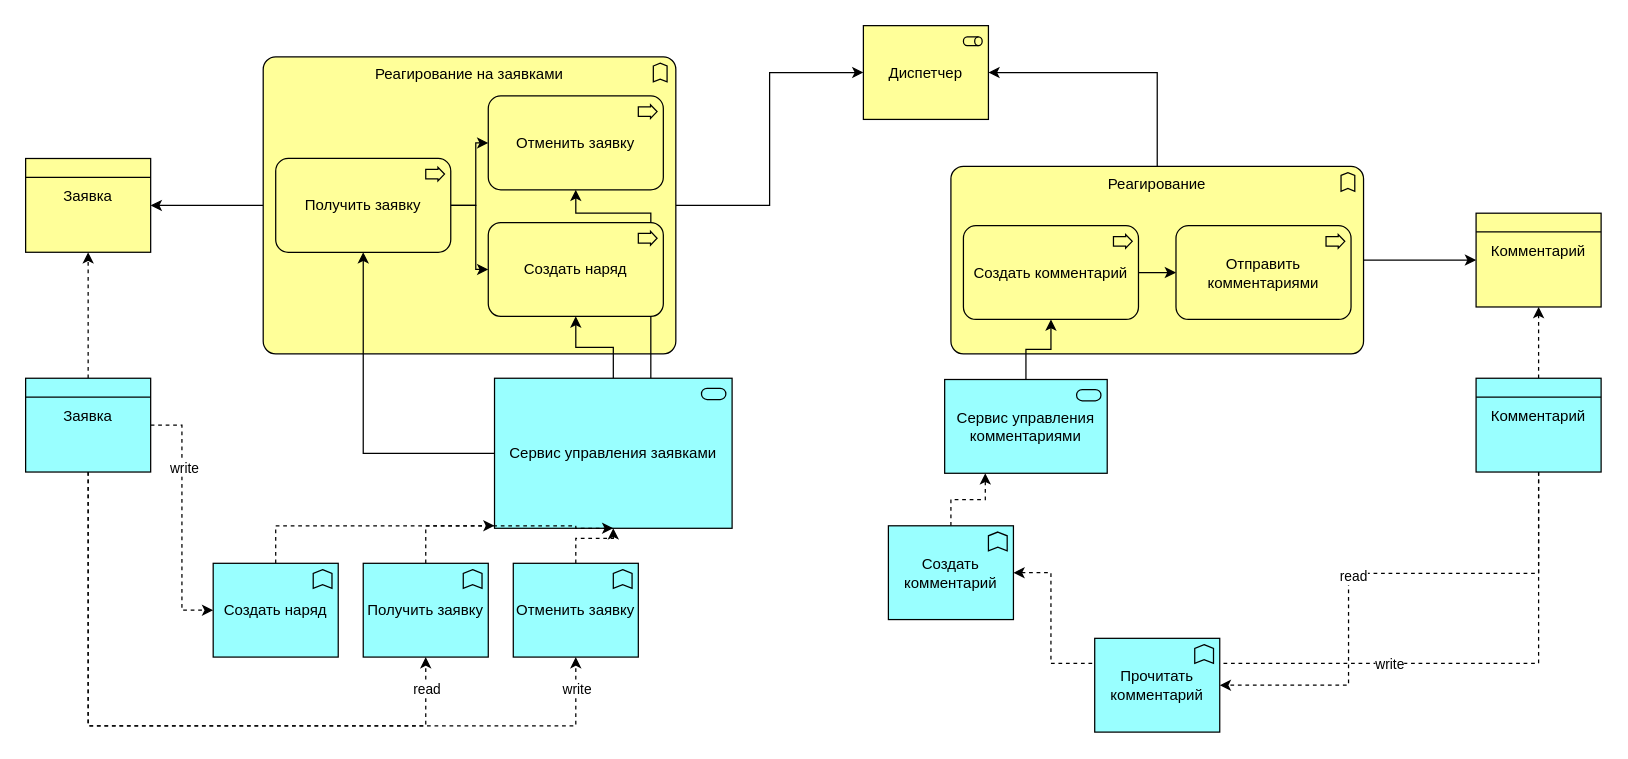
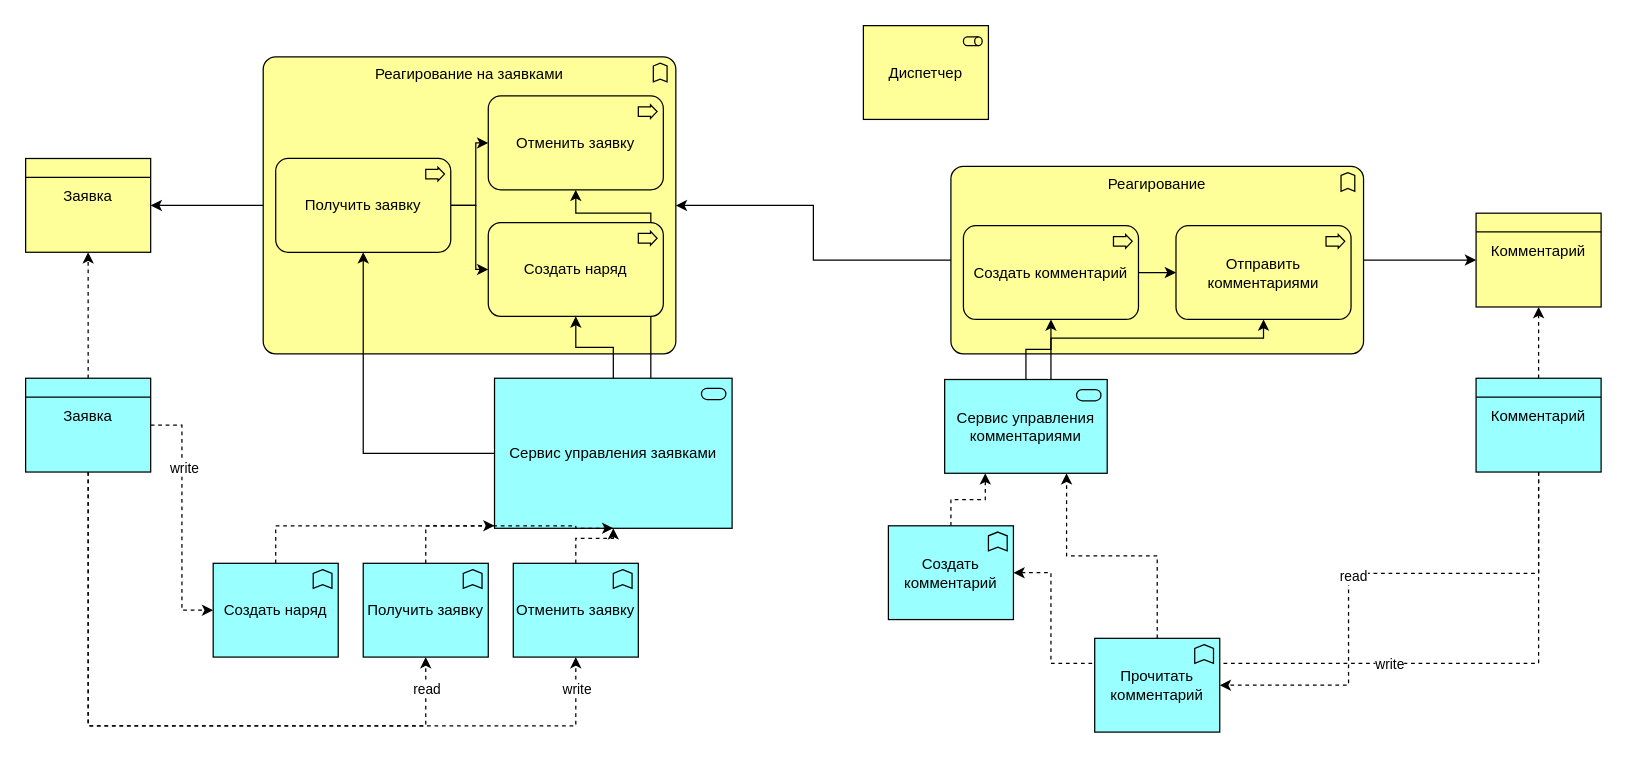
(1124, 73) -> (834, 260)
(769, 95) -> none
none -> (1162, 338)
none -> (1116, 556)
